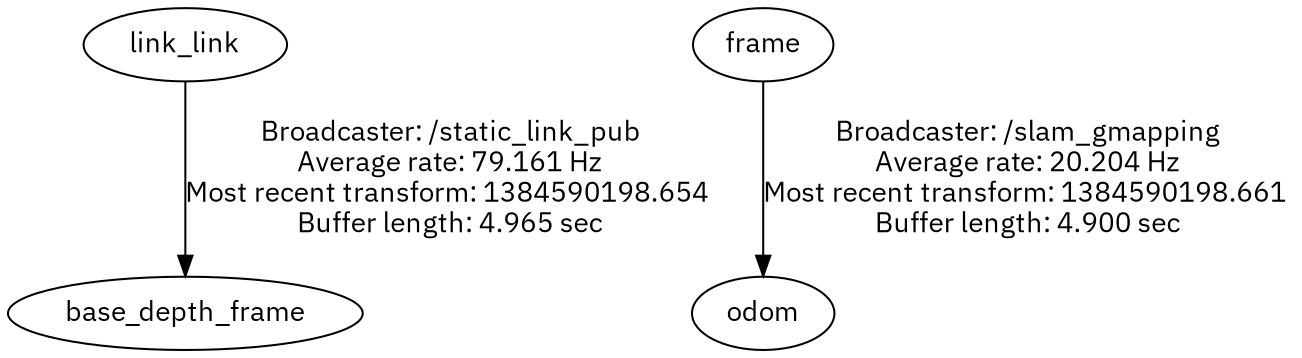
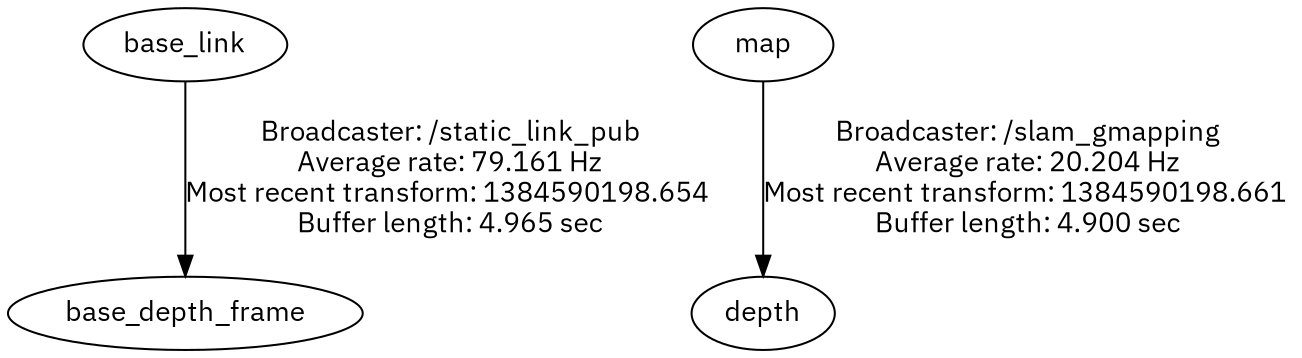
(185, 45) -> (185, 45)
(763, 45) -> (763, 45)
(763, 313) -> (763, 313)
